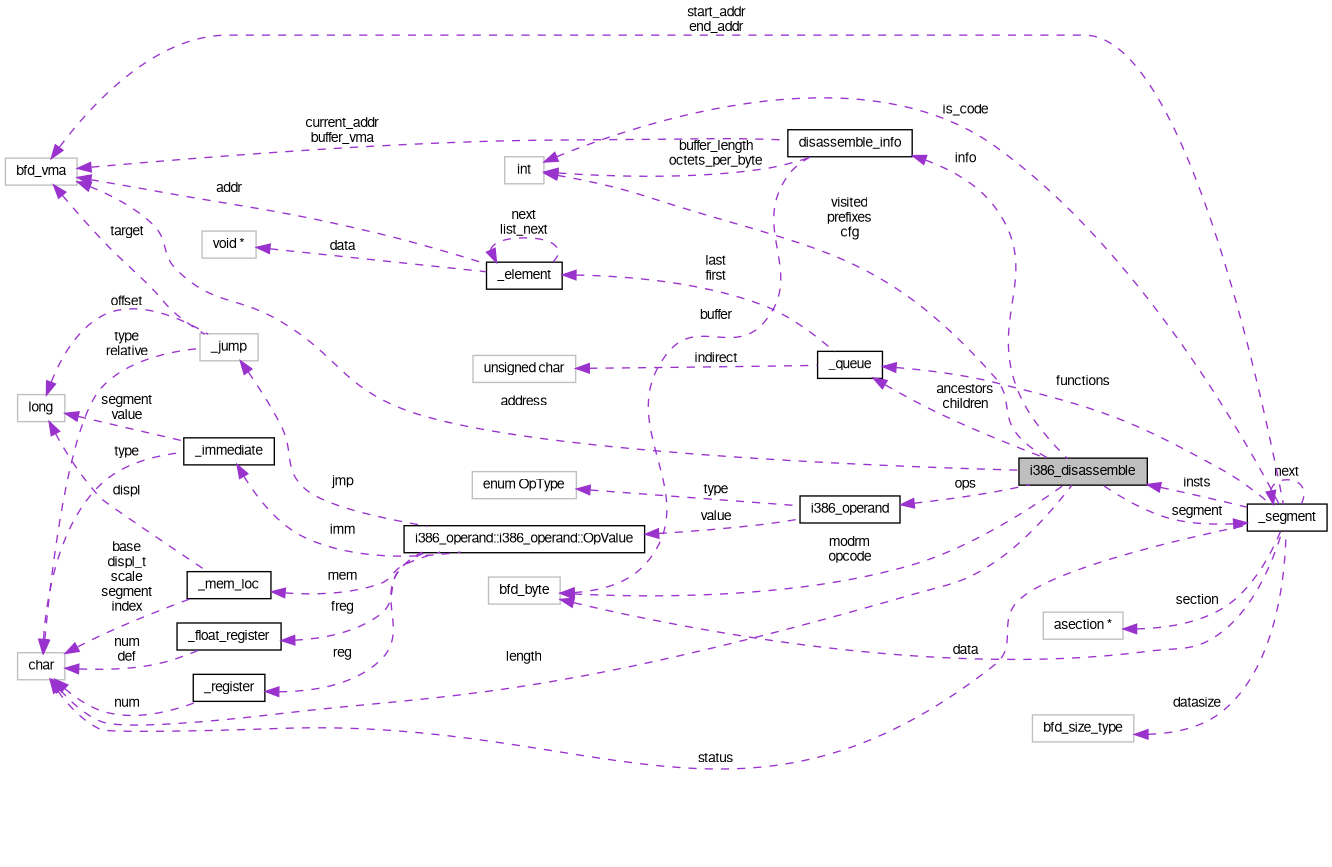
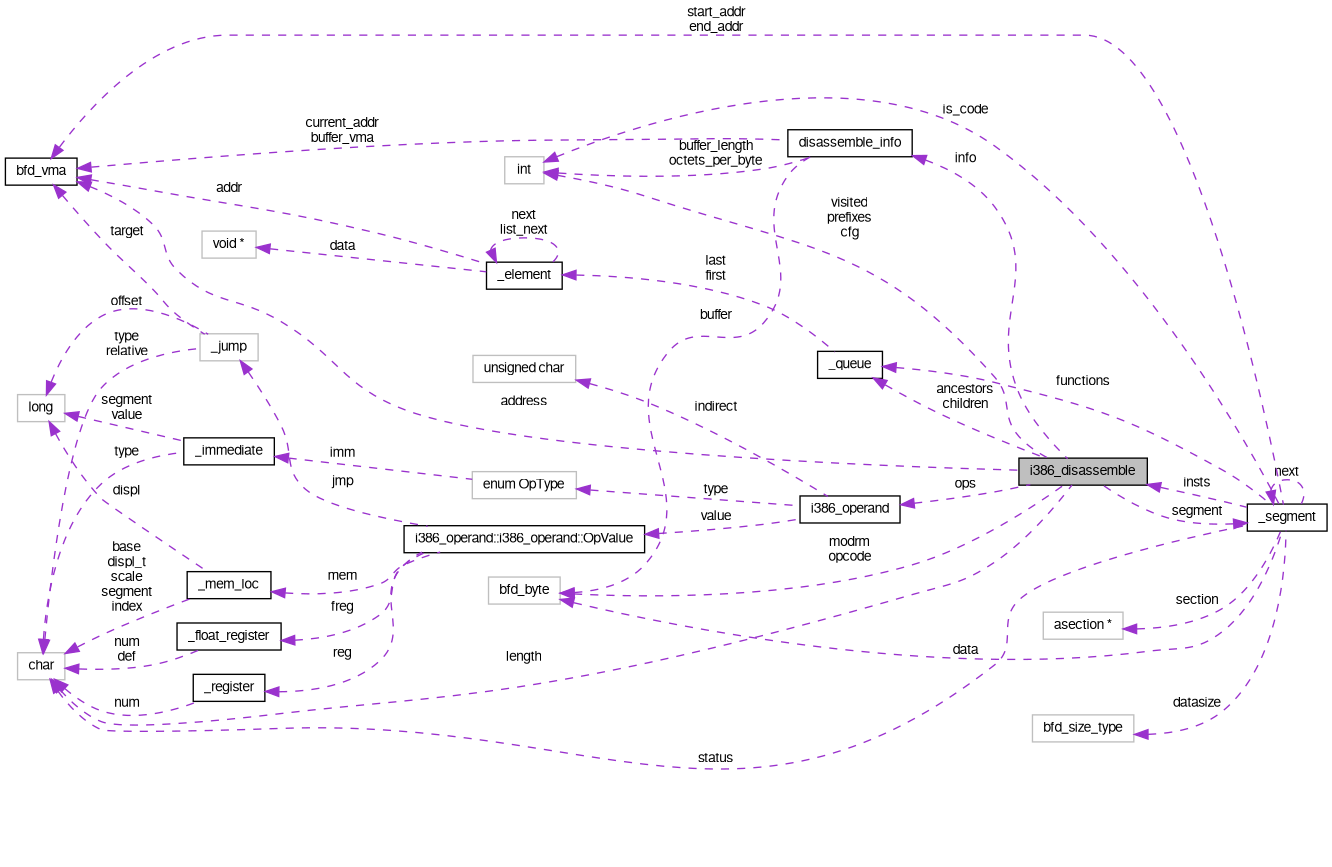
(41, 172) -> (41, 172)
(703, 367) -> (712, 432)
(338, 549) -> (380, 469)
